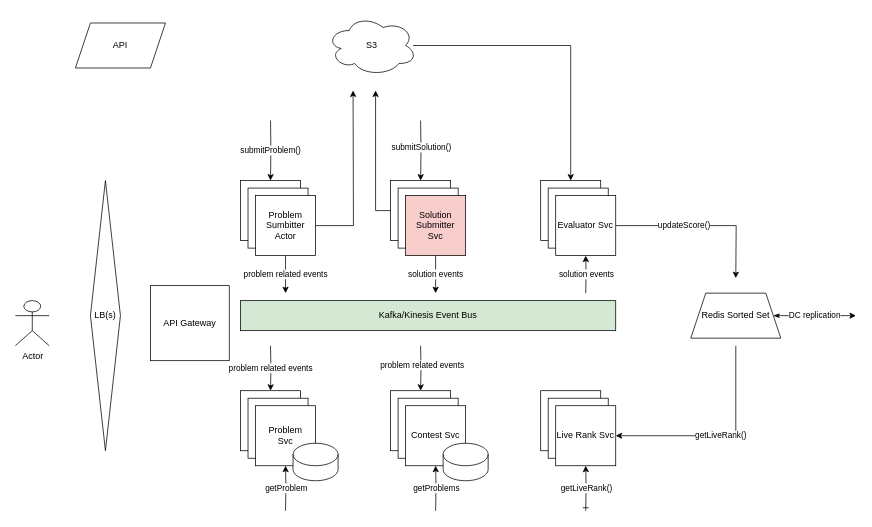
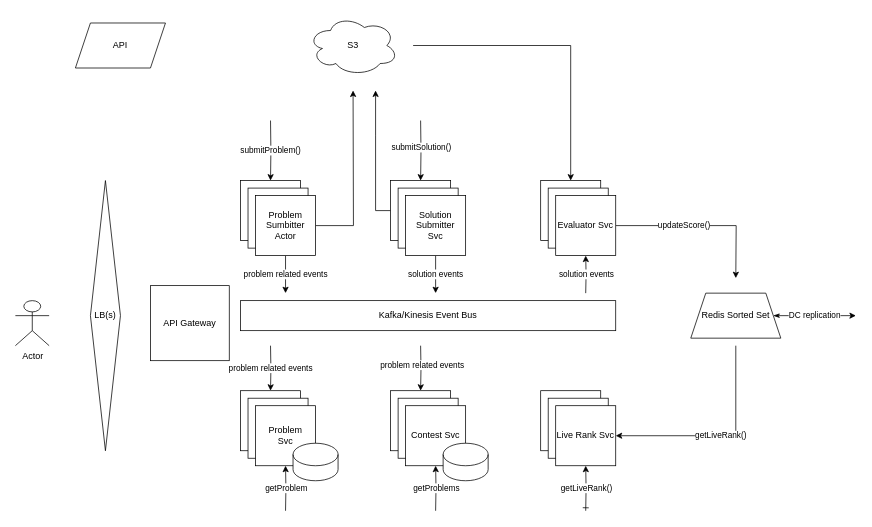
(372, 45) -> (353, 45)
(435, 225) -> (435, 225)
(428, 315) -> (428, 315)
